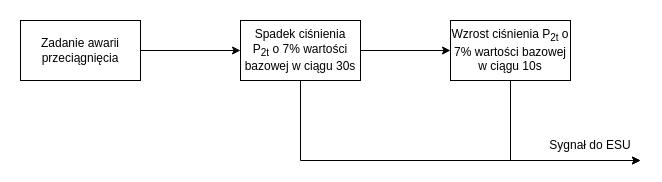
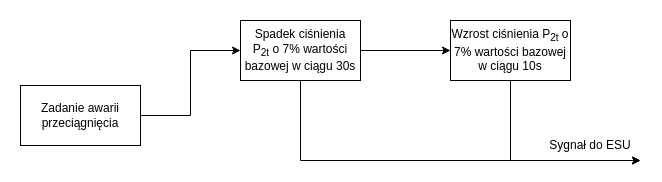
(81, 51) -> (81, 116)
